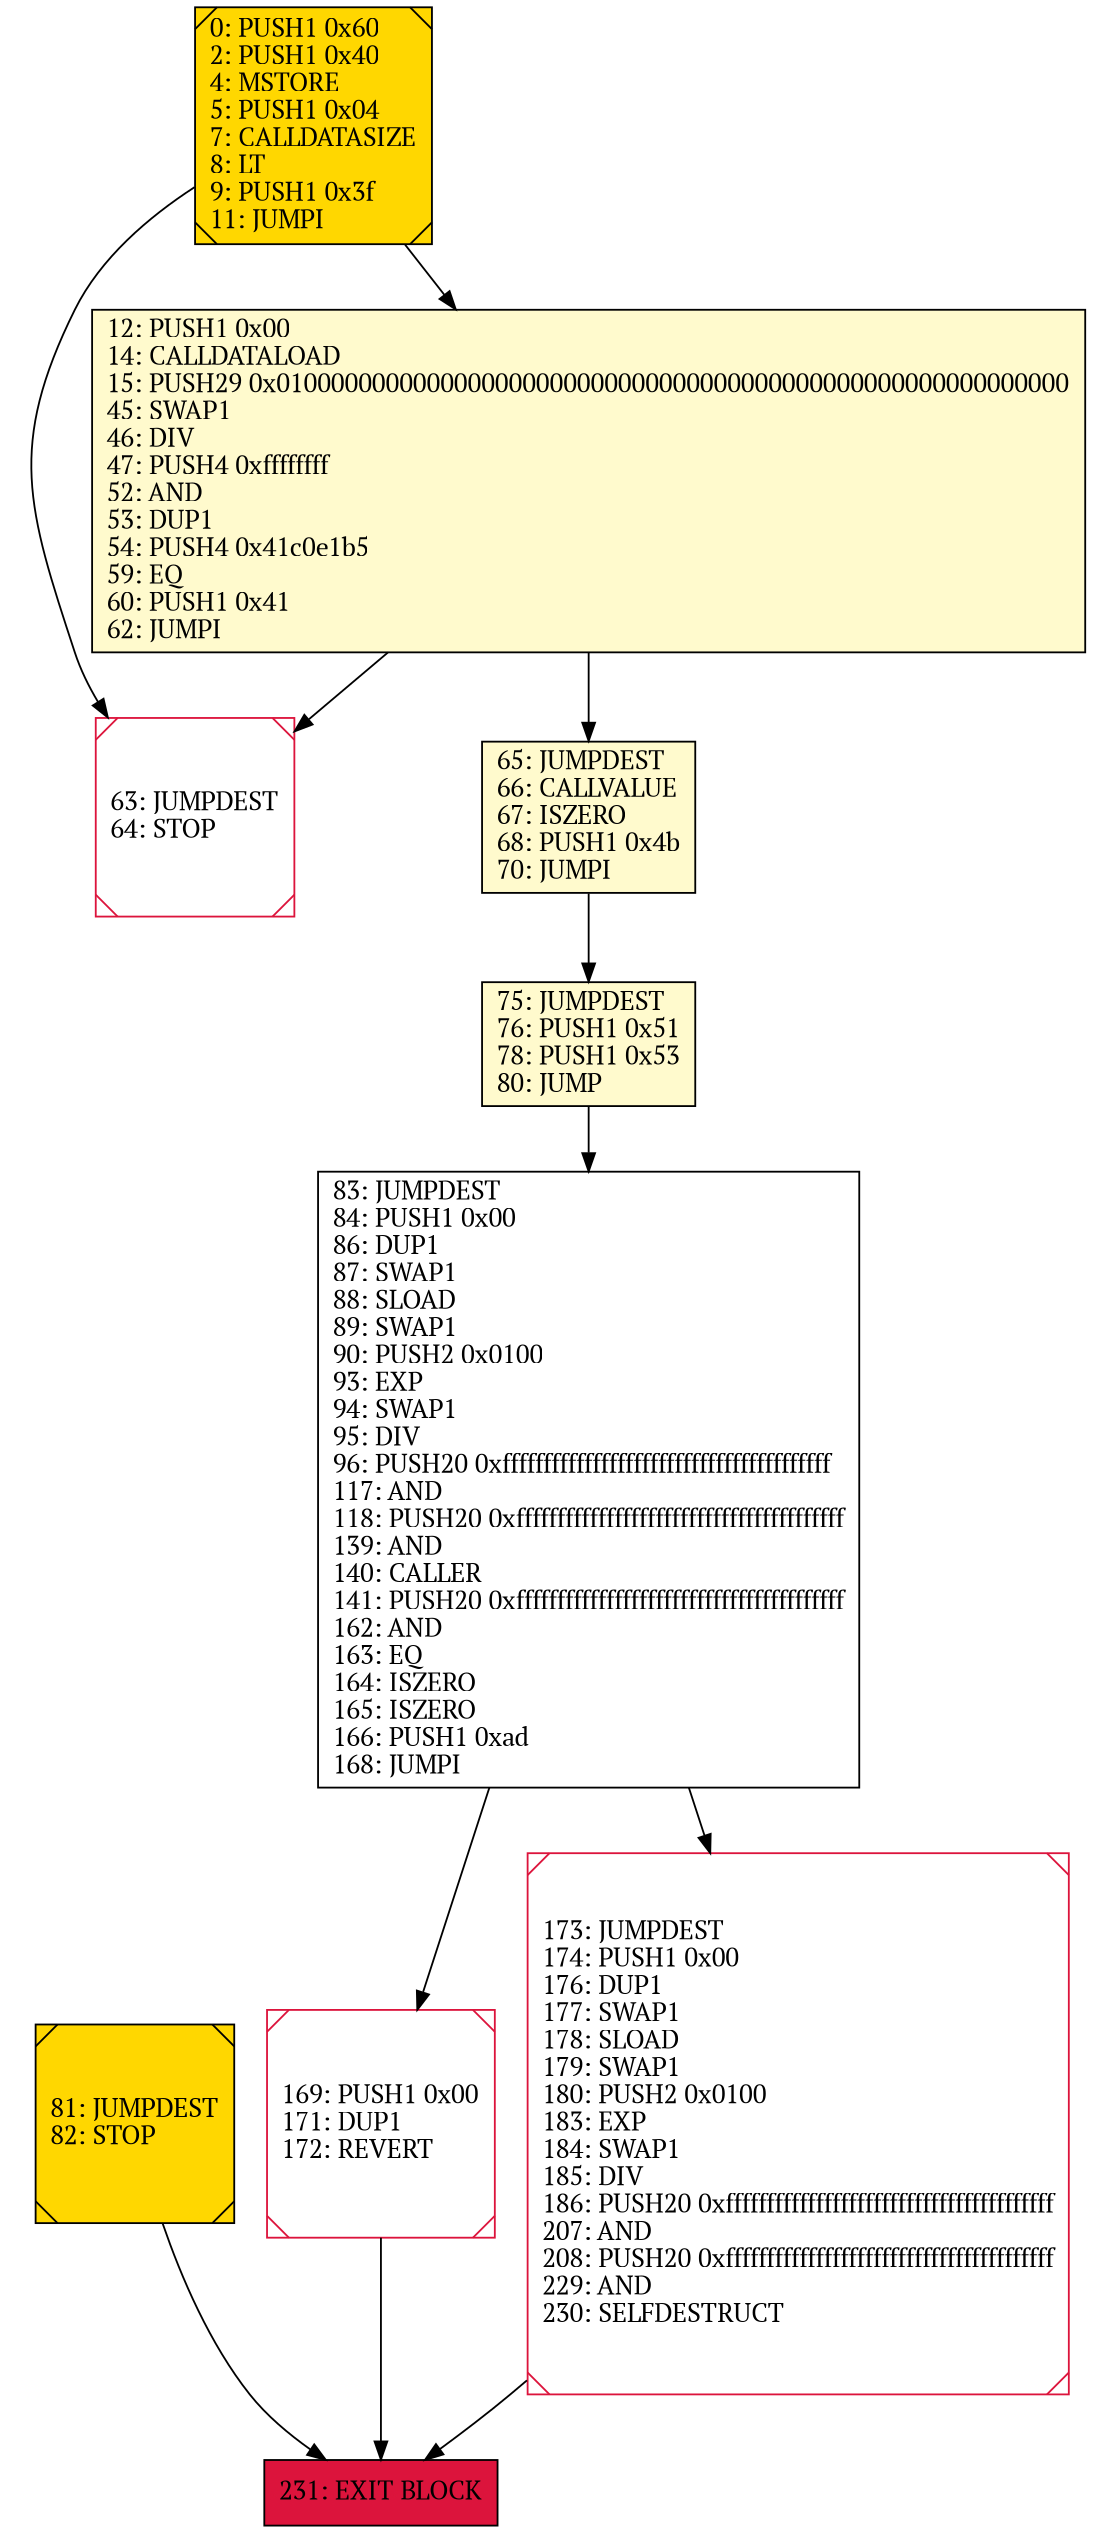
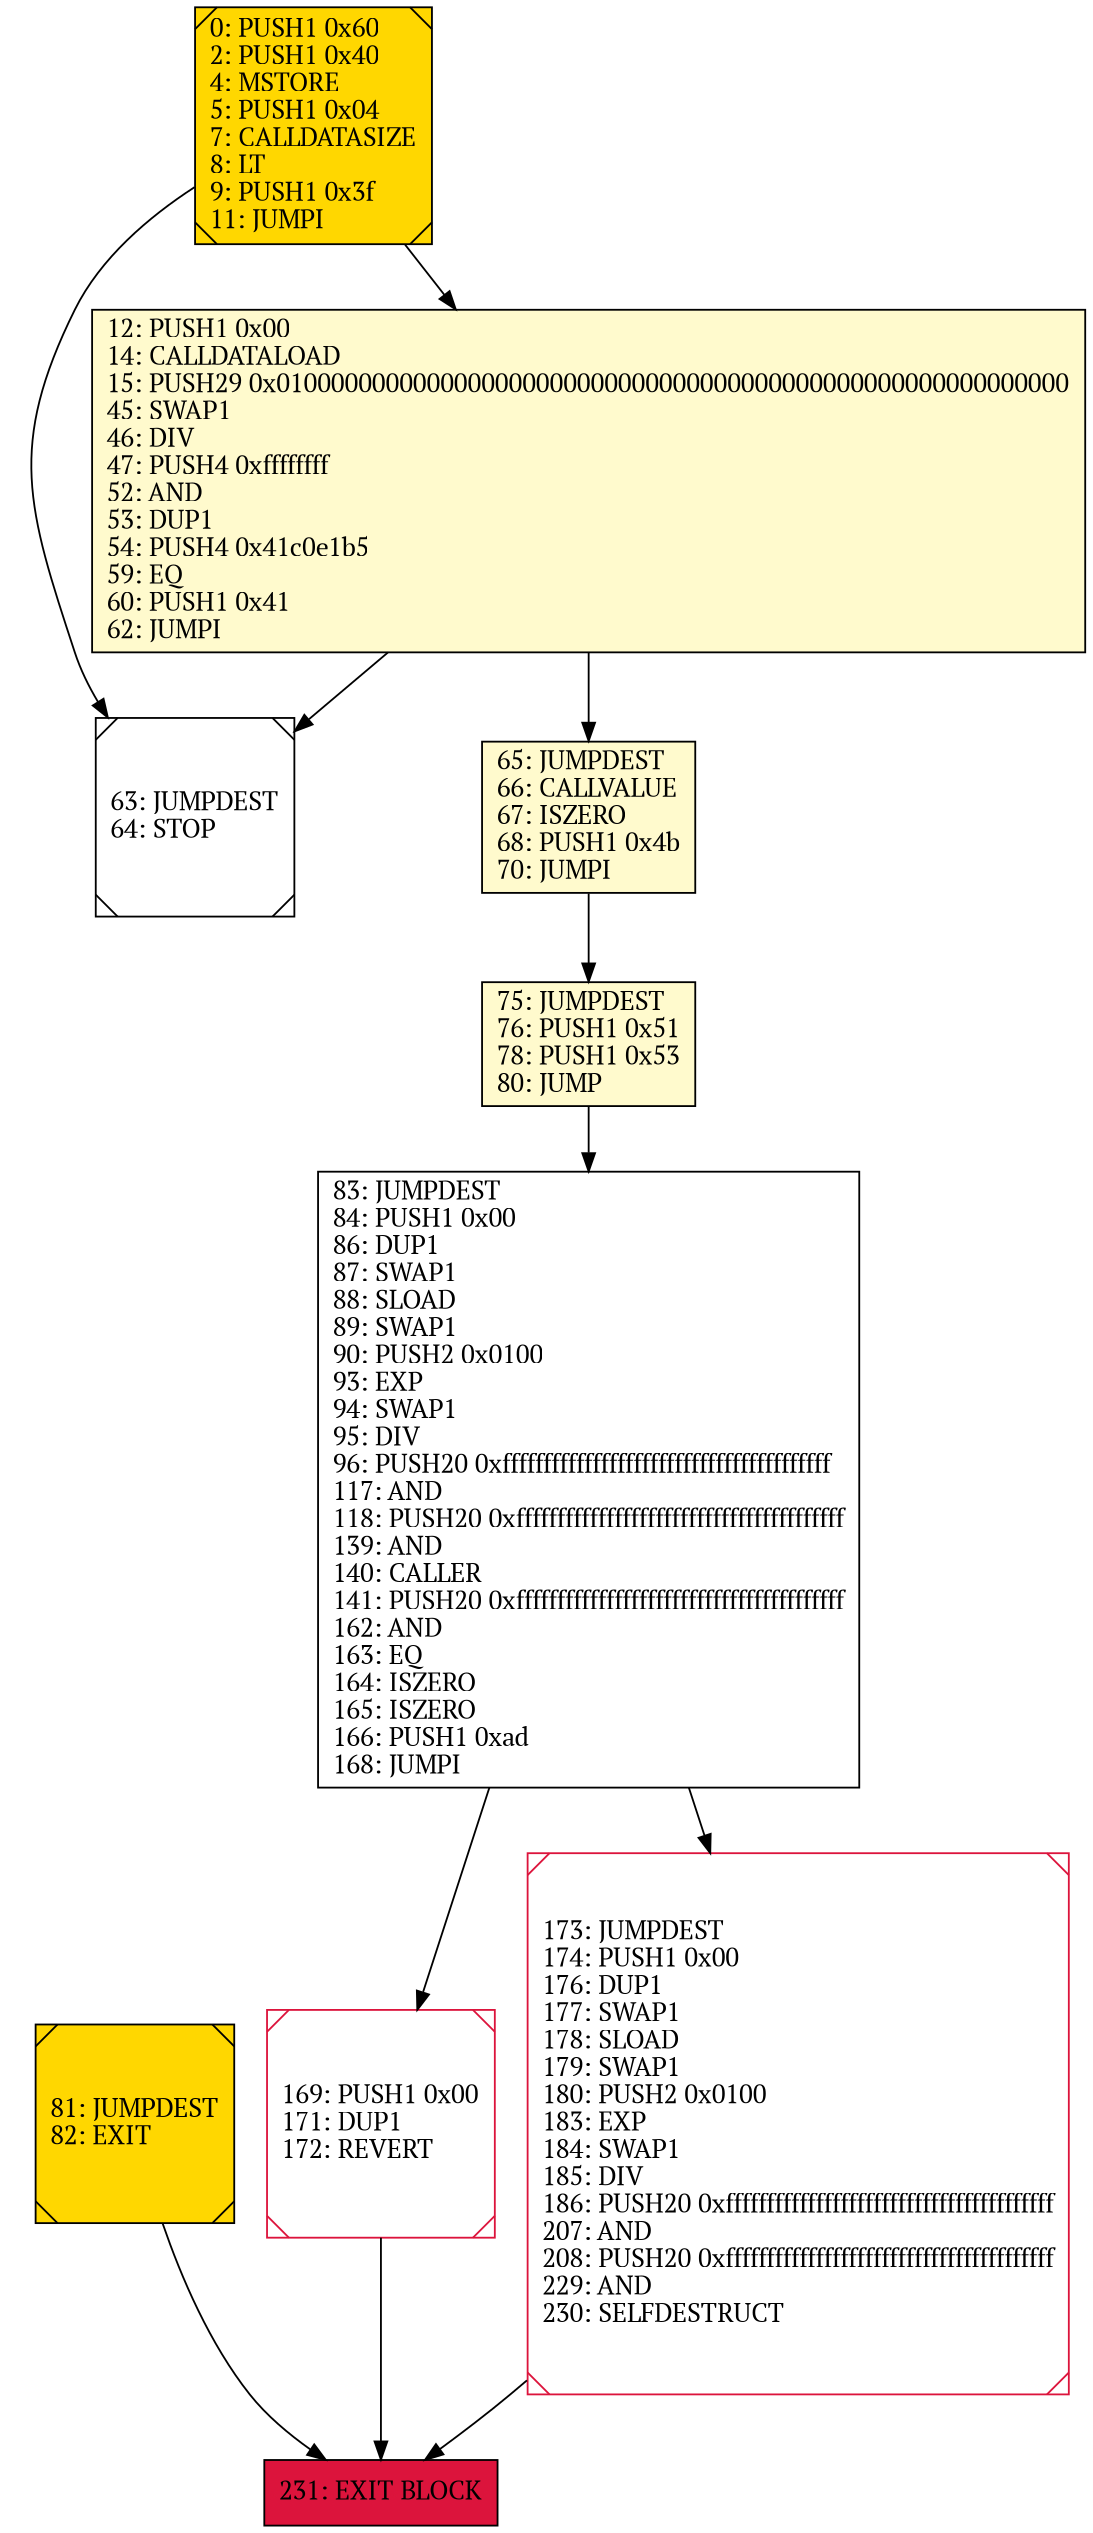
(195, 817) -> (195, 817)
(135, 2124) -> (135, 2124)
